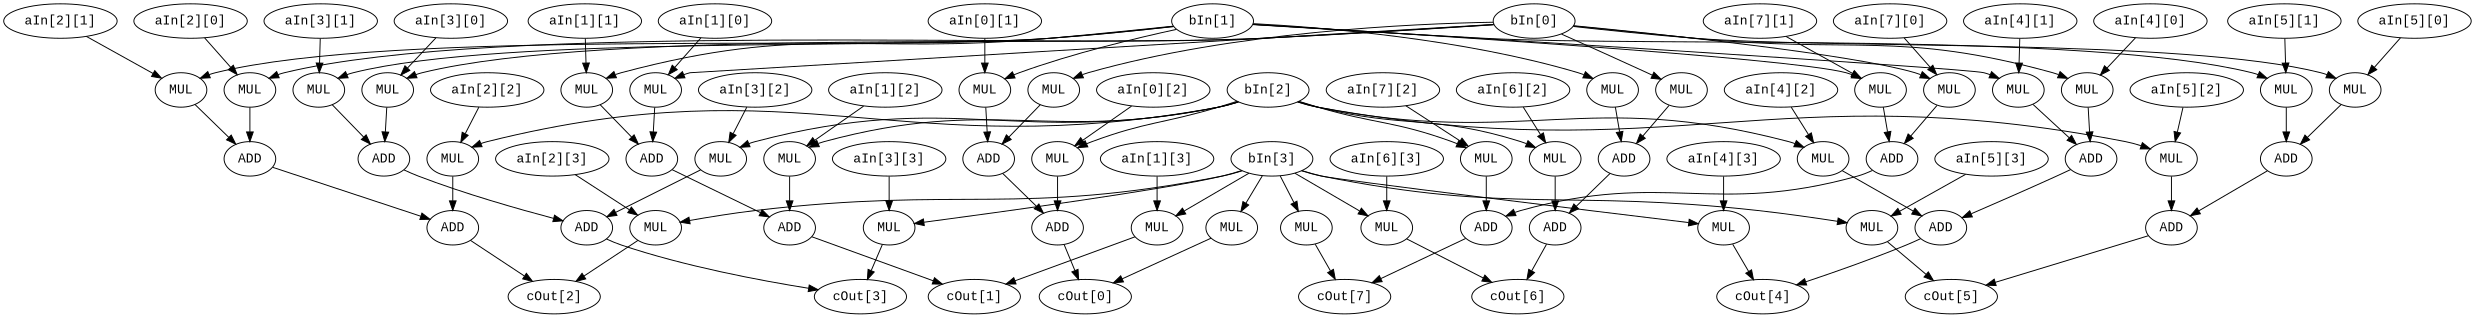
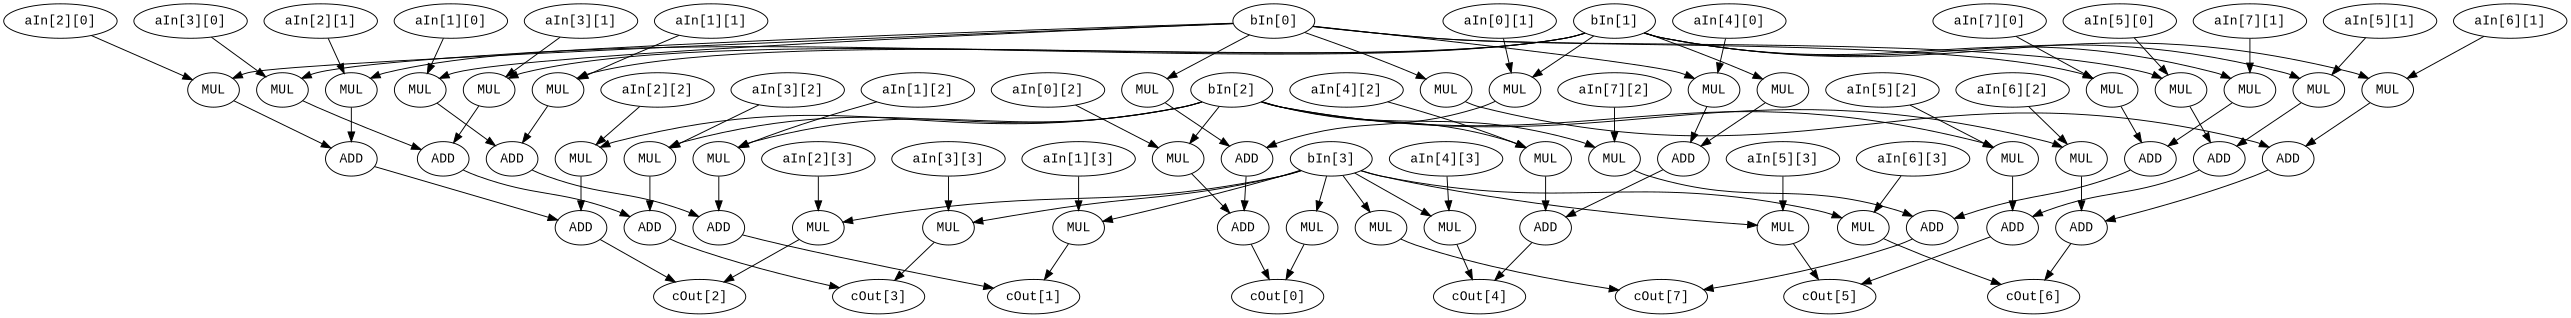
(2020, 21) -> none
none -> (2510, 21)
